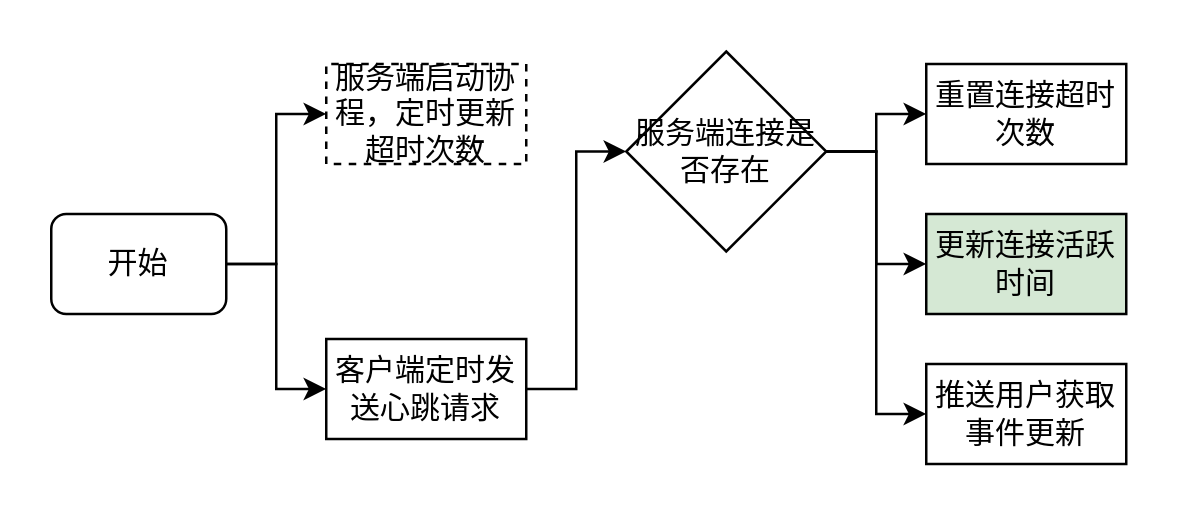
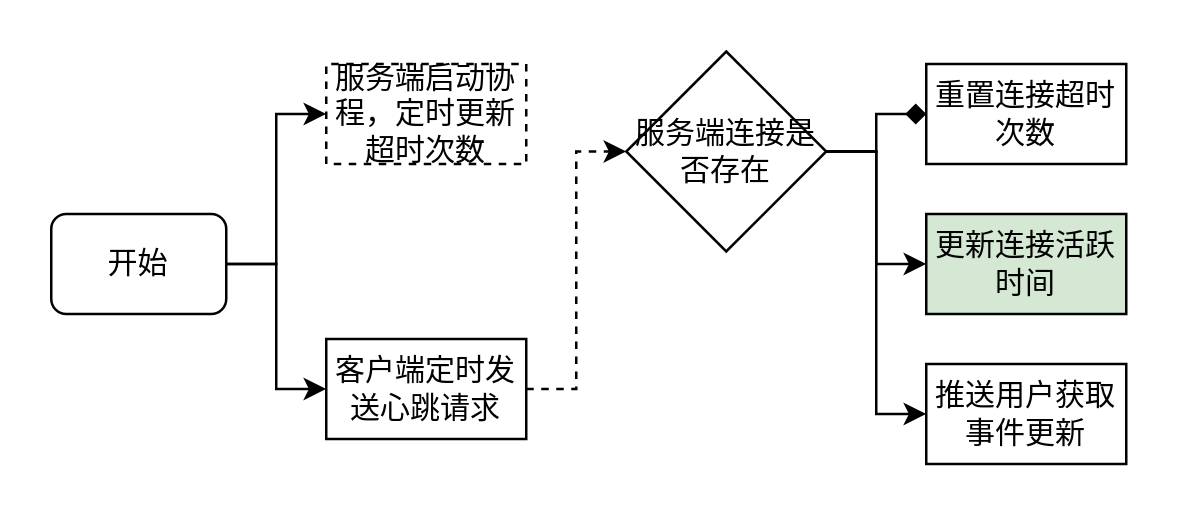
(907, 114) -> (906, 114)
(576, 278) -> (576, 278)
